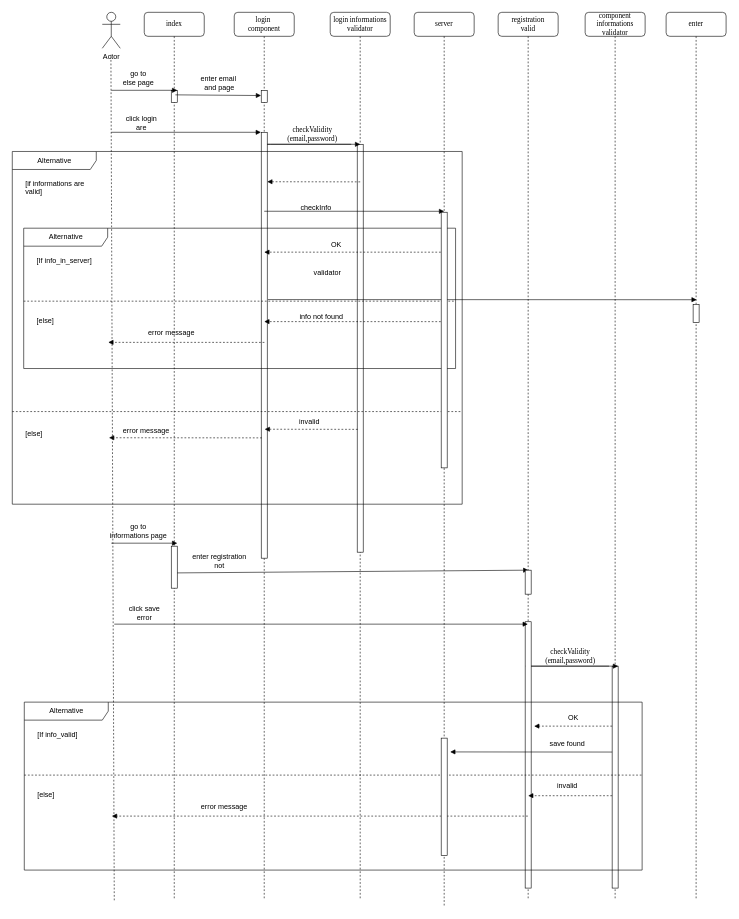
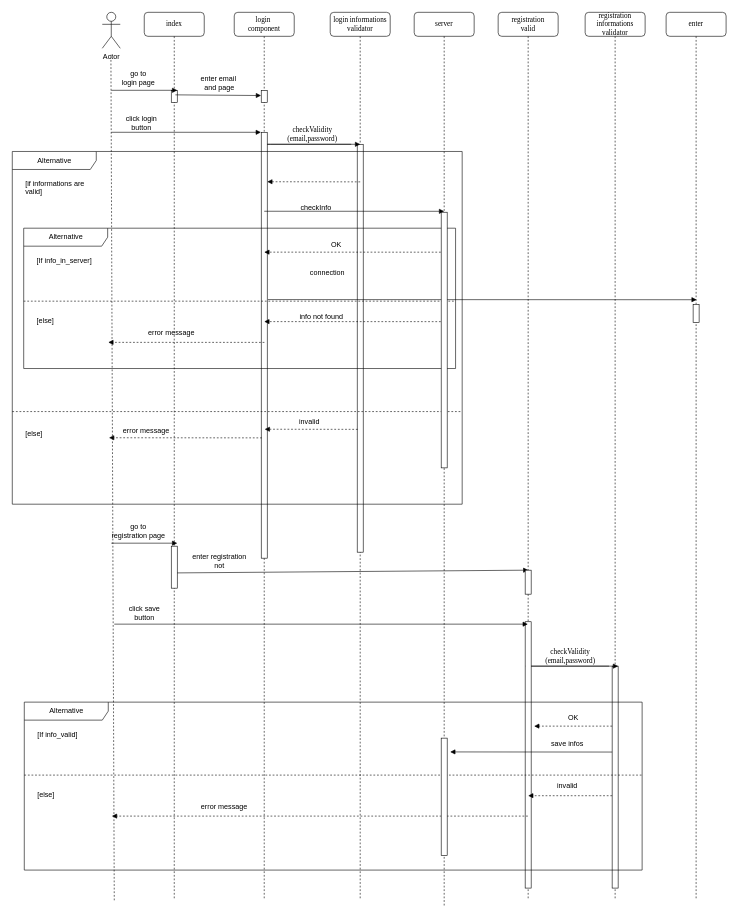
(615, 24) -> (615, 24)
(139, 78) -> (139, 78)
(142, 123) -> (142, 123)
(328, 273) -> (328, 273)
(139, 531) -> (139, 531)
(145, 613) -> (145, 613)
(568, 744) -> (568, 744)
